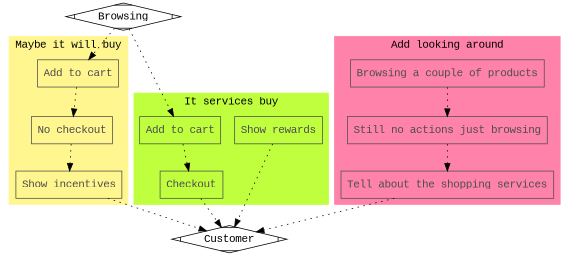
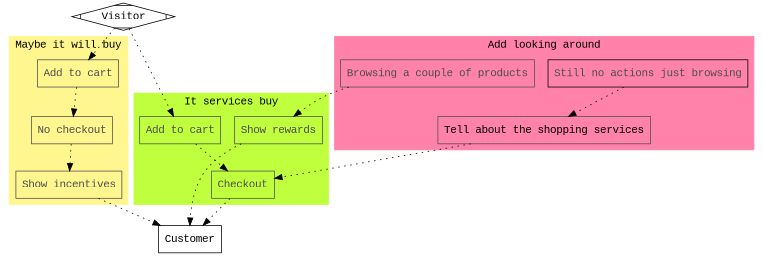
(123, 17) -> (123, 17)
(447, 98) -> (322, 98)
(447, 130) -> (648, 73)
(447, 185) -> (544, 130)
(329, 214) -> (377, 160)
(229, 239) -> (190, 239)
